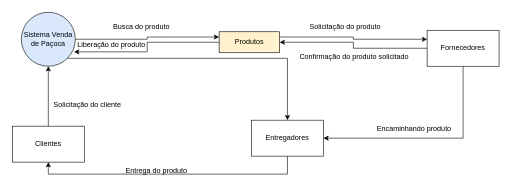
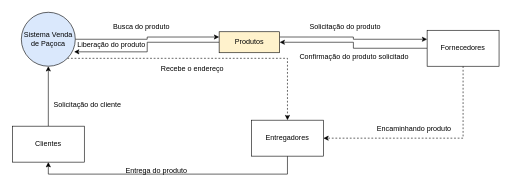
(207, 58) -> (207, 58)
none -> (192, 69)
(432, 138) -> (432, 138)
